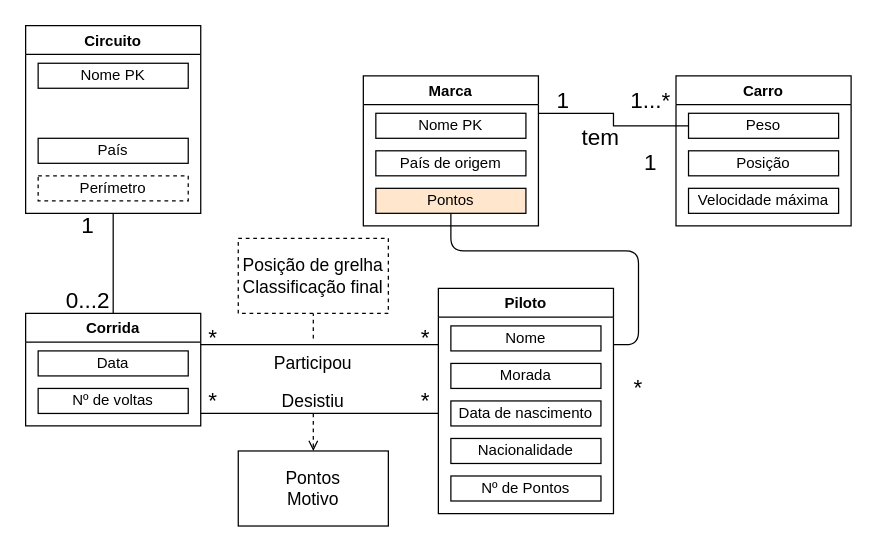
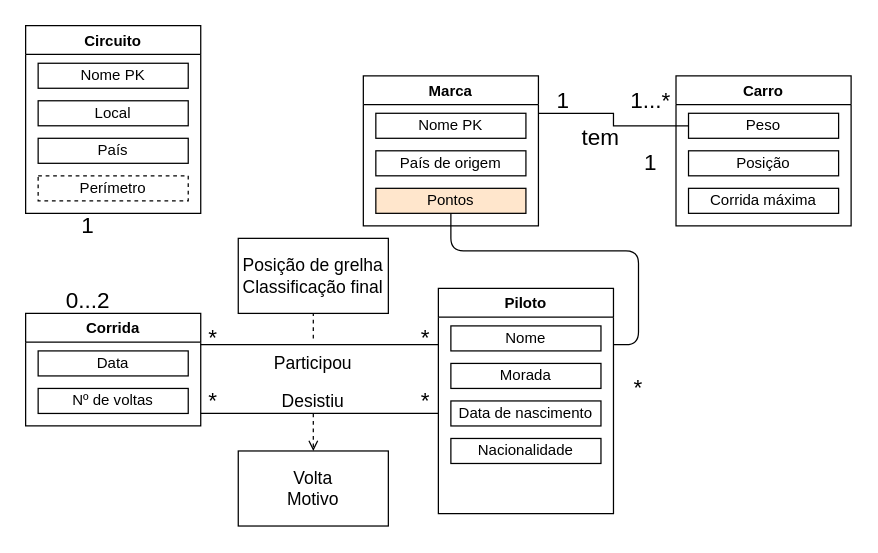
none -> (113, 113)
(763, 201) -> (763, 201)
(113, 265) -> none
(313, 276) -> (313, 276)
(313, 488) -> (313, 488)
(526, 488) -> none
